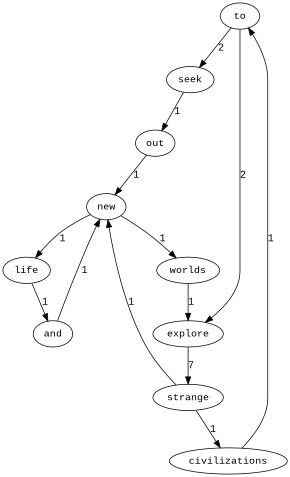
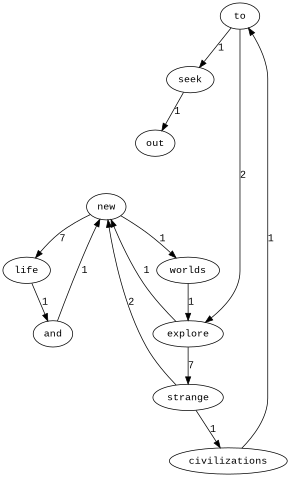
(221, 48) -> (221, 48)
(133, 172) -> (140, 277)
(63, 239) -> (63, 239)
(132, 302) -> (132, 302)
